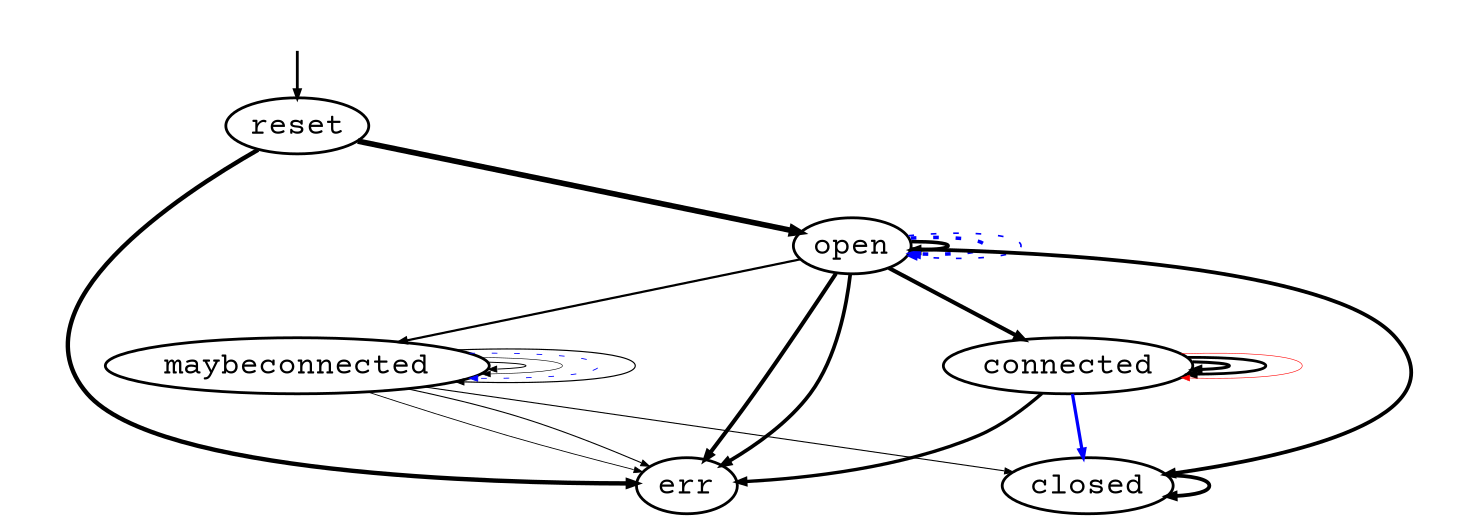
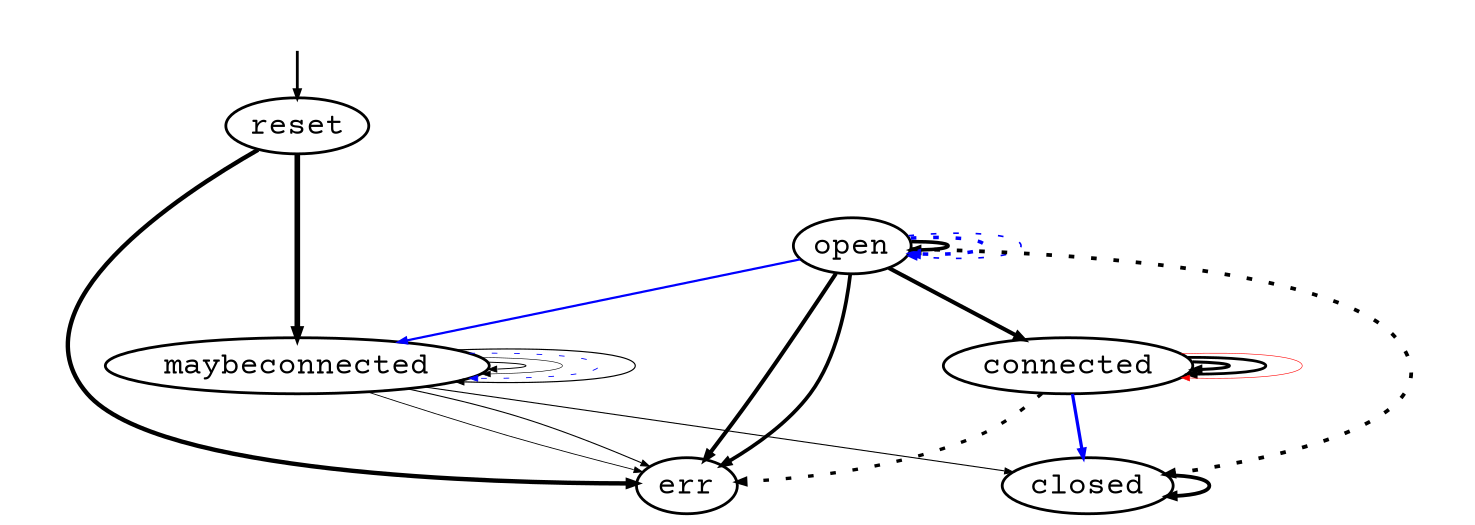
(575, 186) -> (297, 241)
(1312, 294) -> (1312, 294)
(603, 300) -> (603, 300)
(863, 468) -> (863, 468)
